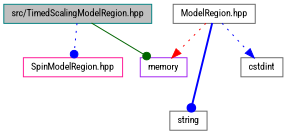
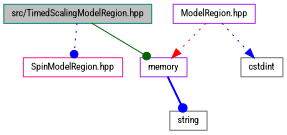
(214, 14) -> (214, 14)
(202, 64) -> (174, 91)
